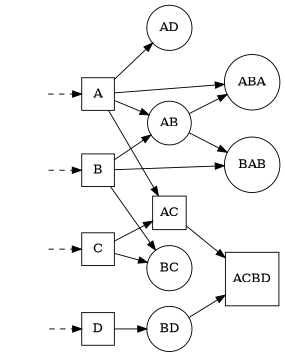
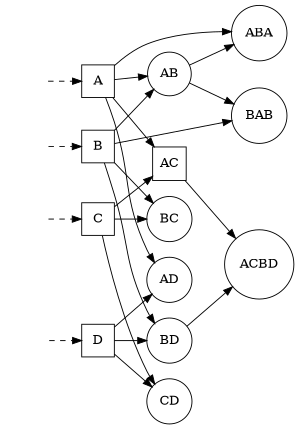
none -> (125, 240)
(252, 279) -> (259, 264)
none -> (130, 314)
none -> (169, 401)
